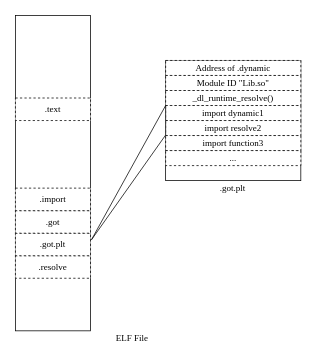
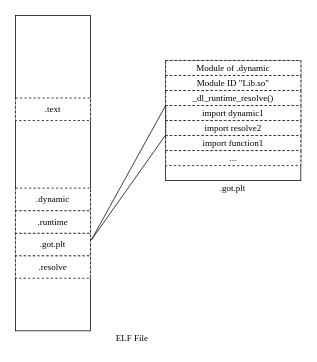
(233, 68) -> (233, 68)
(233, 143) -> (233, 143)
(53, 199) -> (53, 199)
(53, 222) -> (53, 222)
